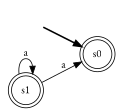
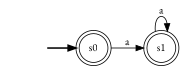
(58, 74) -> (123, 48)
